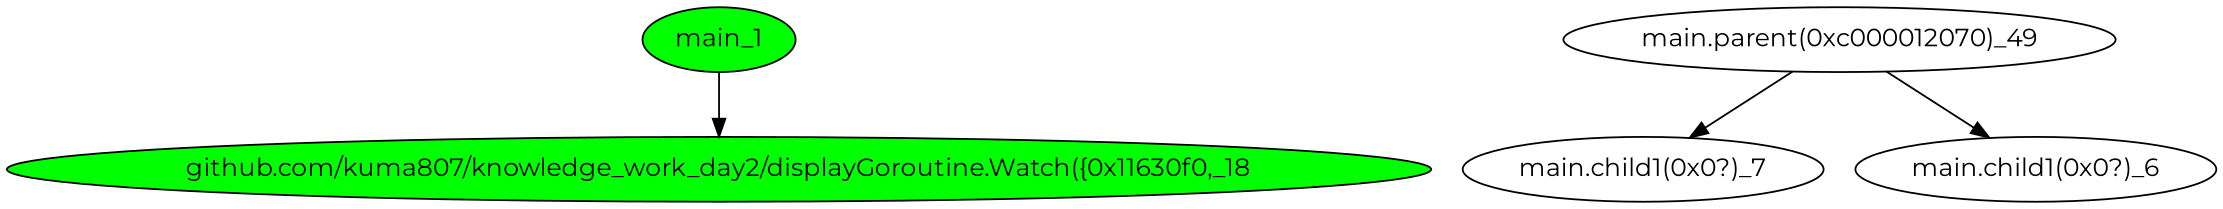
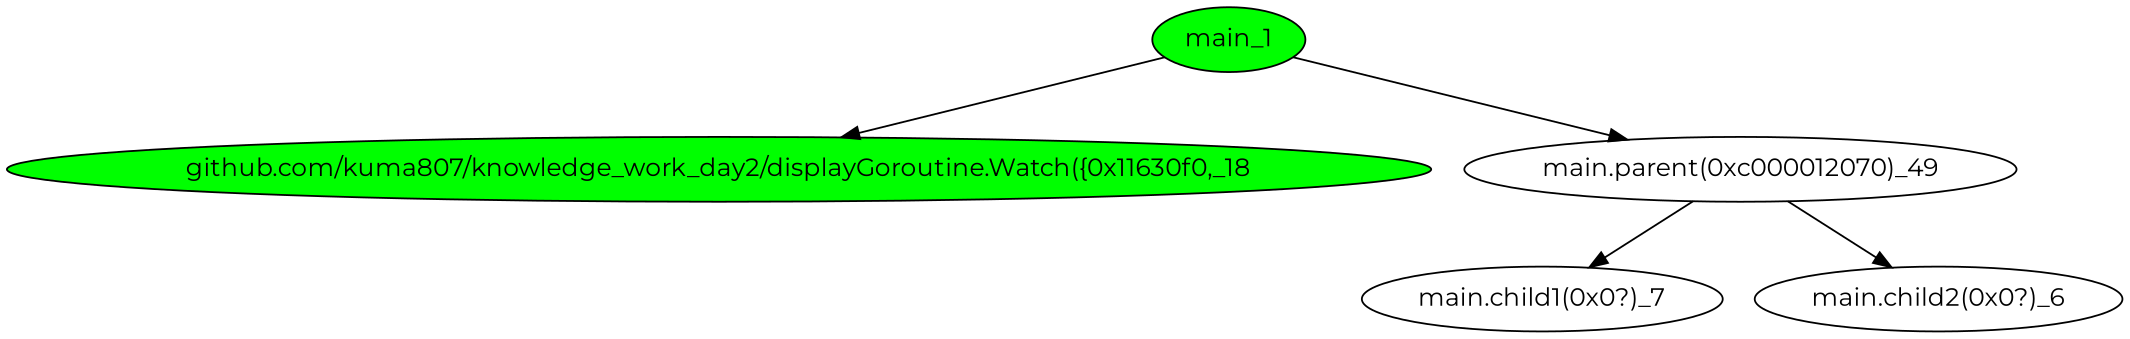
none -> (1451, 96)
(2036, 169) -> (1939, 299)
